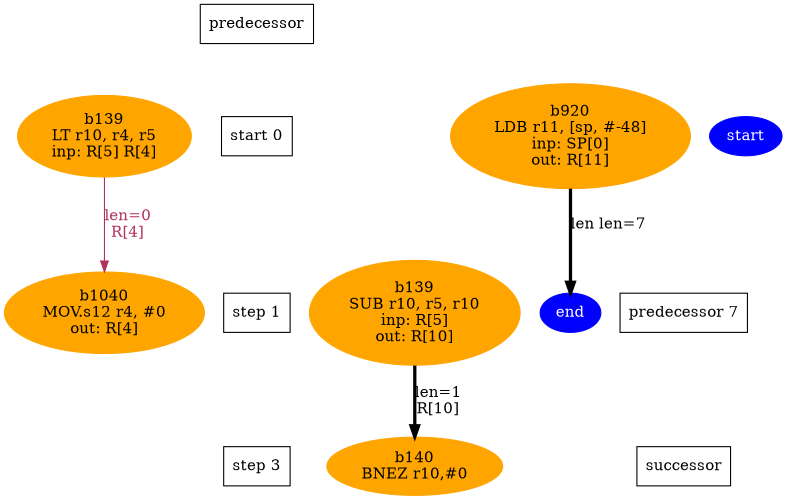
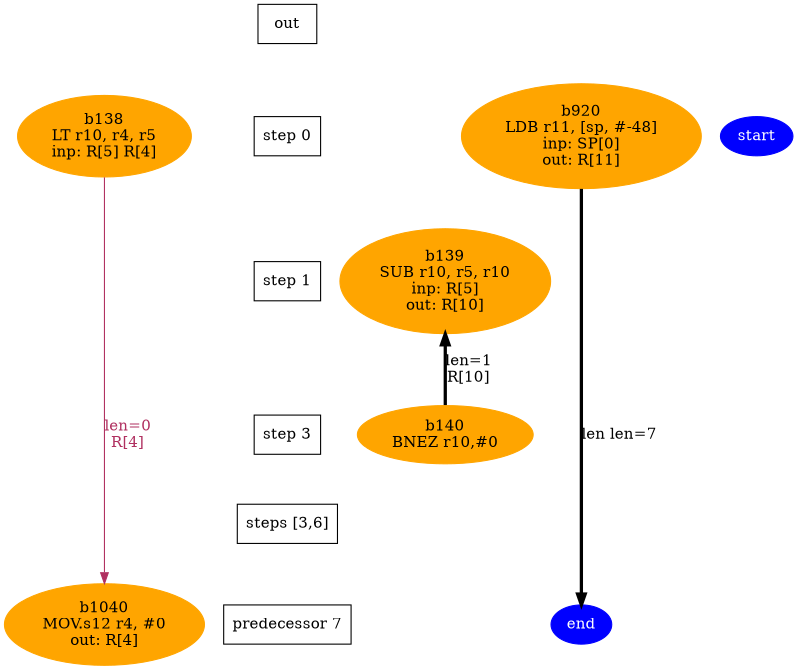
(257, 24) -> (287, 24)
(104, 136) -> (104, 136)
(257, 136) -> (287, 136)
(415, 396) -> (445, 375)
(684, 466) -> none
none -> (287, 524)
